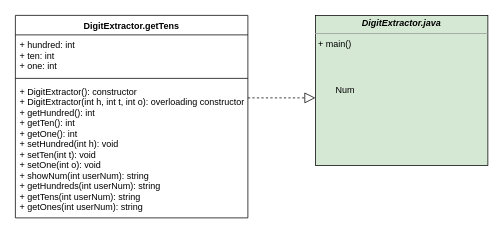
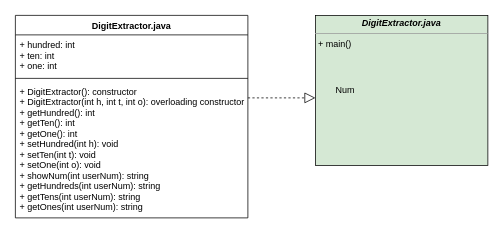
(131, 26) -> (131, 26)
